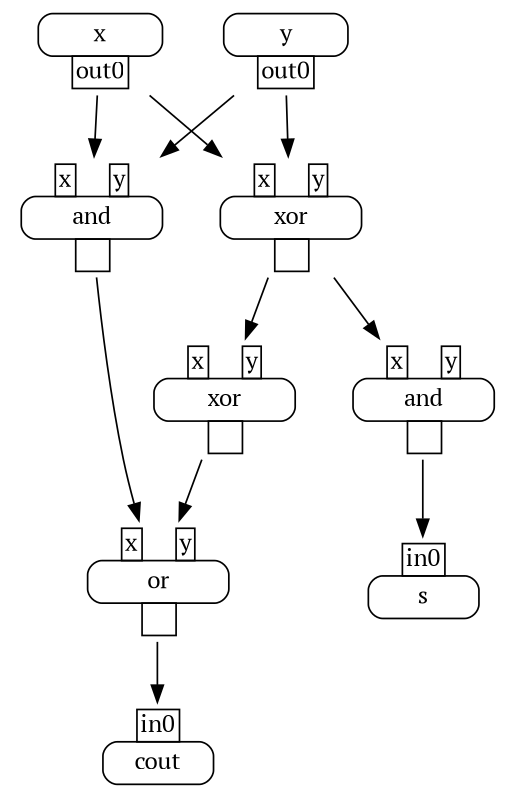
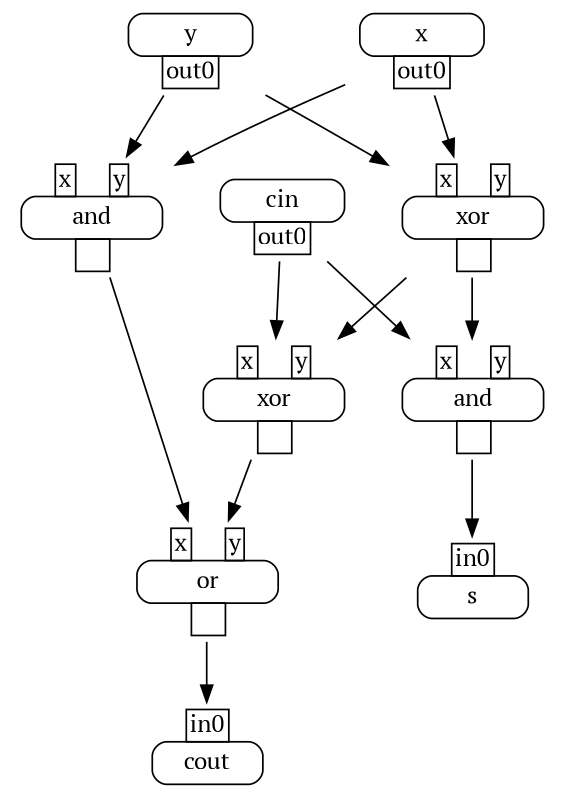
none -> (282, 217)
